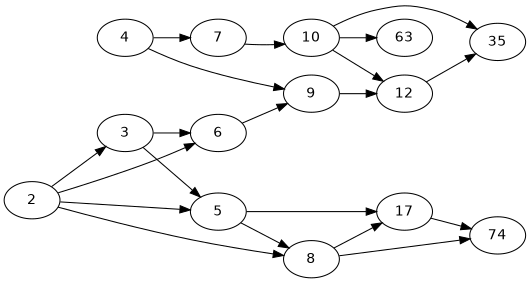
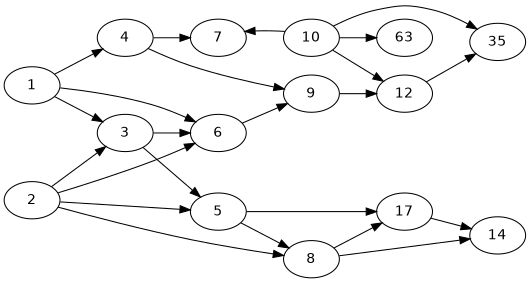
(260, 45) -> (270, 31)
none -> (32, 85)
(498, 235) -> (498, 235)
